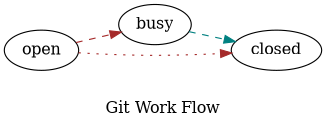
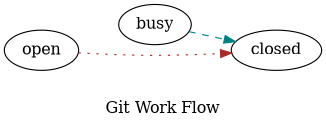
(93, 39) -> none
